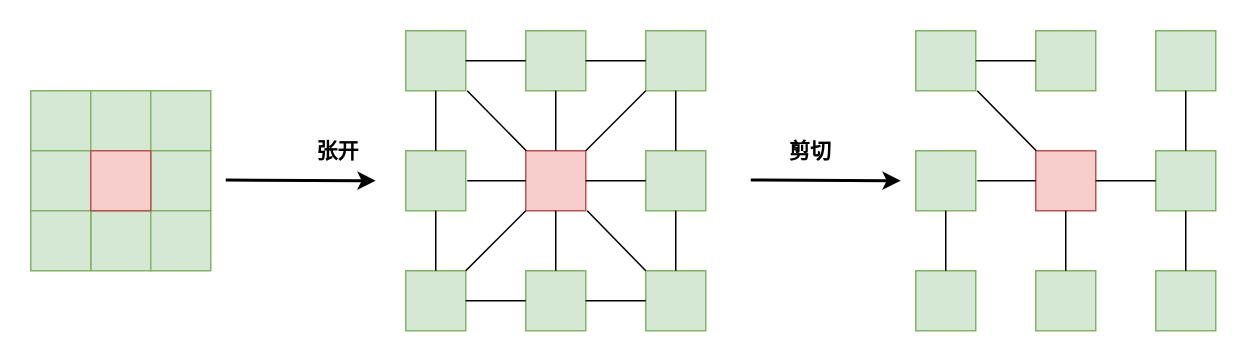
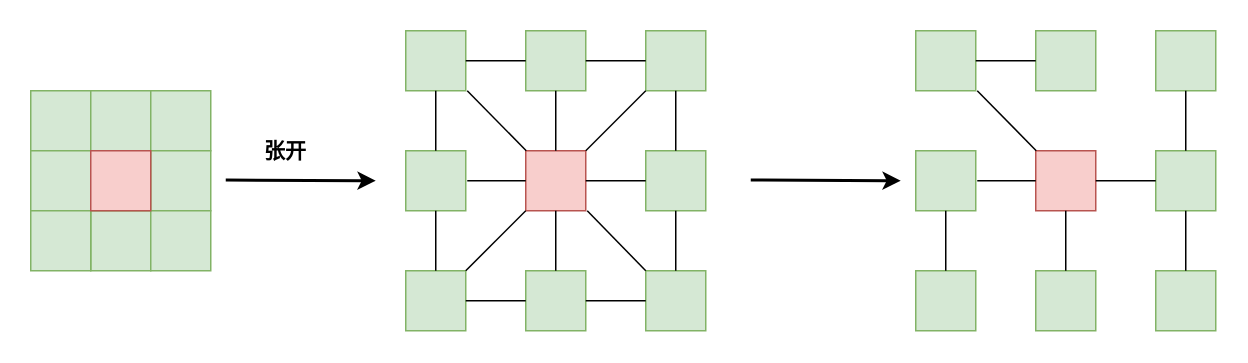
(338, 151) -> (286, 151)
(811, 151) -> none
